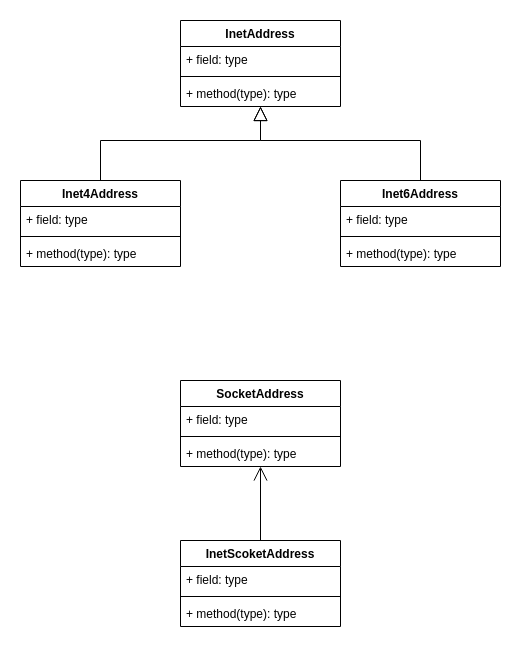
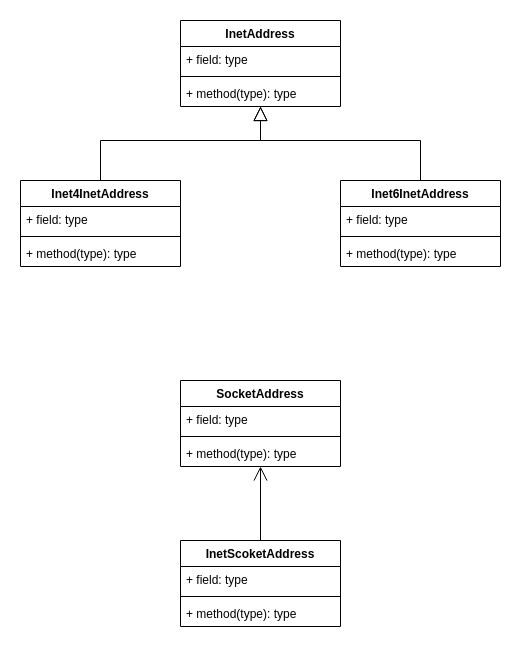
(100, 194) -> (100, 194)
(420, 194) -> (420, 194)
